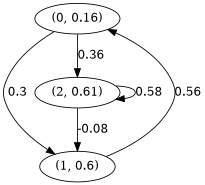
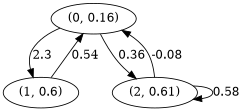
(18, 93) -> (42, 56)
(188, 93) -> (85, 56)
(77, 125) -> (148, 53)
